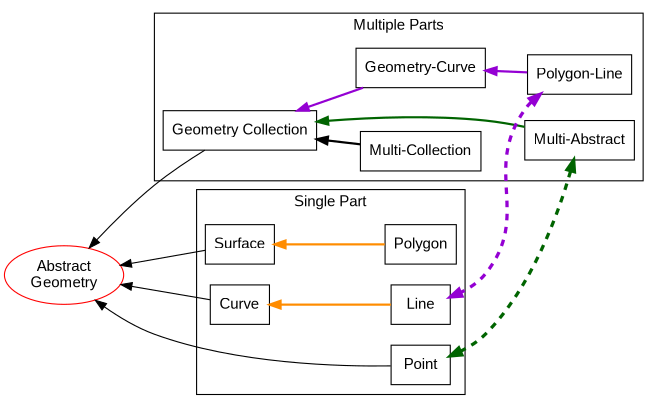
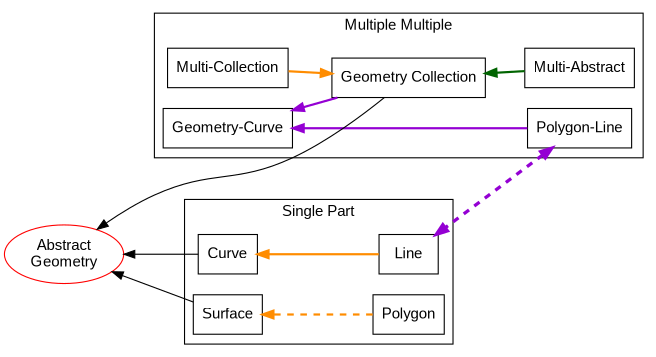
(399, 26) -> (399, 26)
(335, 97) -> (320, 102)
(344, 142) -> (305, 72)
(335, 244) -> (323, 315)
(421, 365) -> none
